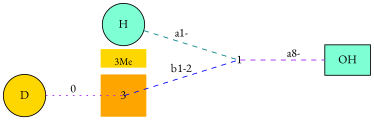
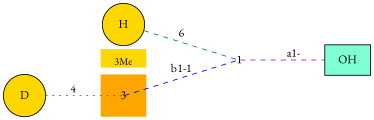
(123, 25) -> (123, 25)
(181, 33) -> (181, 33)
(294, 54) -> (294, 54)
(181, 69) -> (181, 69)
(73, 89) -> (73, 89)
